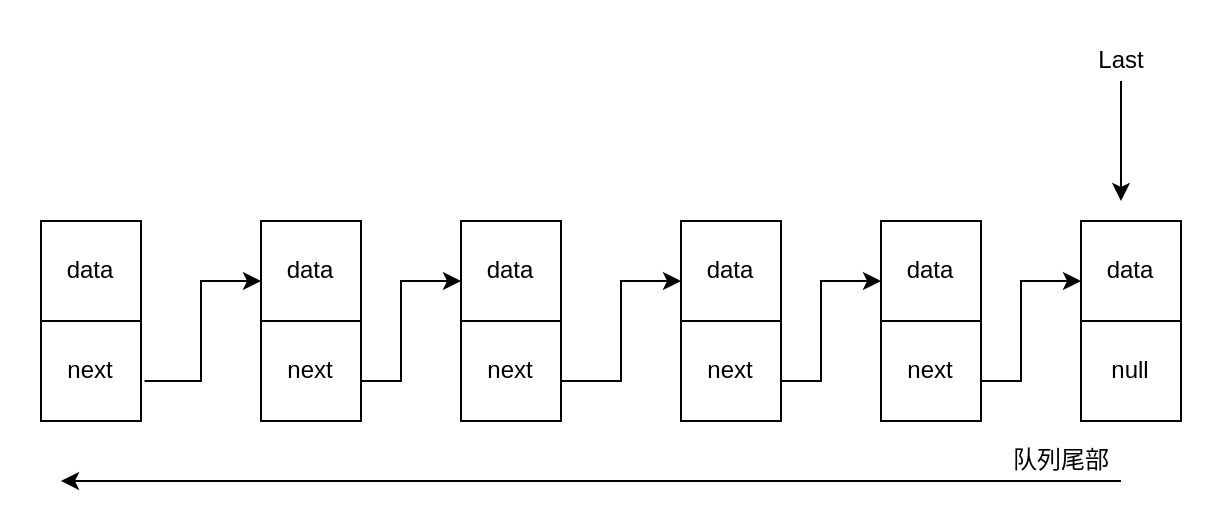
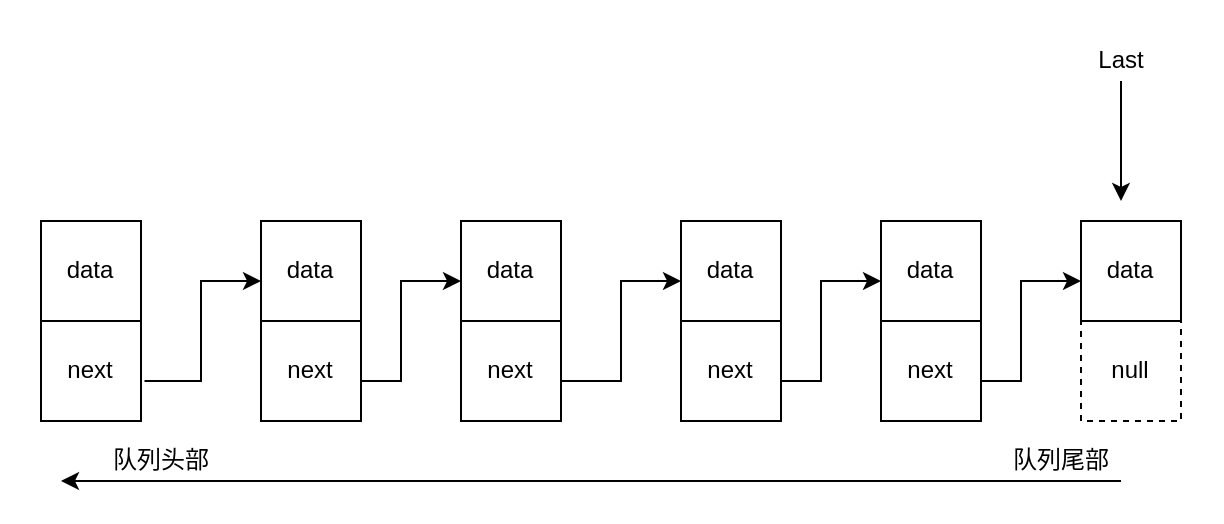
(1131, 371) -> (1131, 371)
none -> (161, 461)
